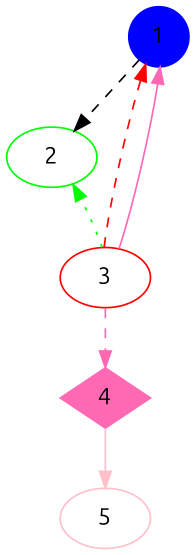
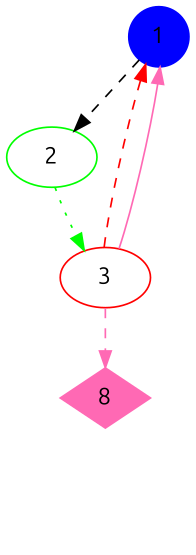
(92, 223) -> (65, 212)
(105, 398) -> (105, 398)
(105, 518) -> none
